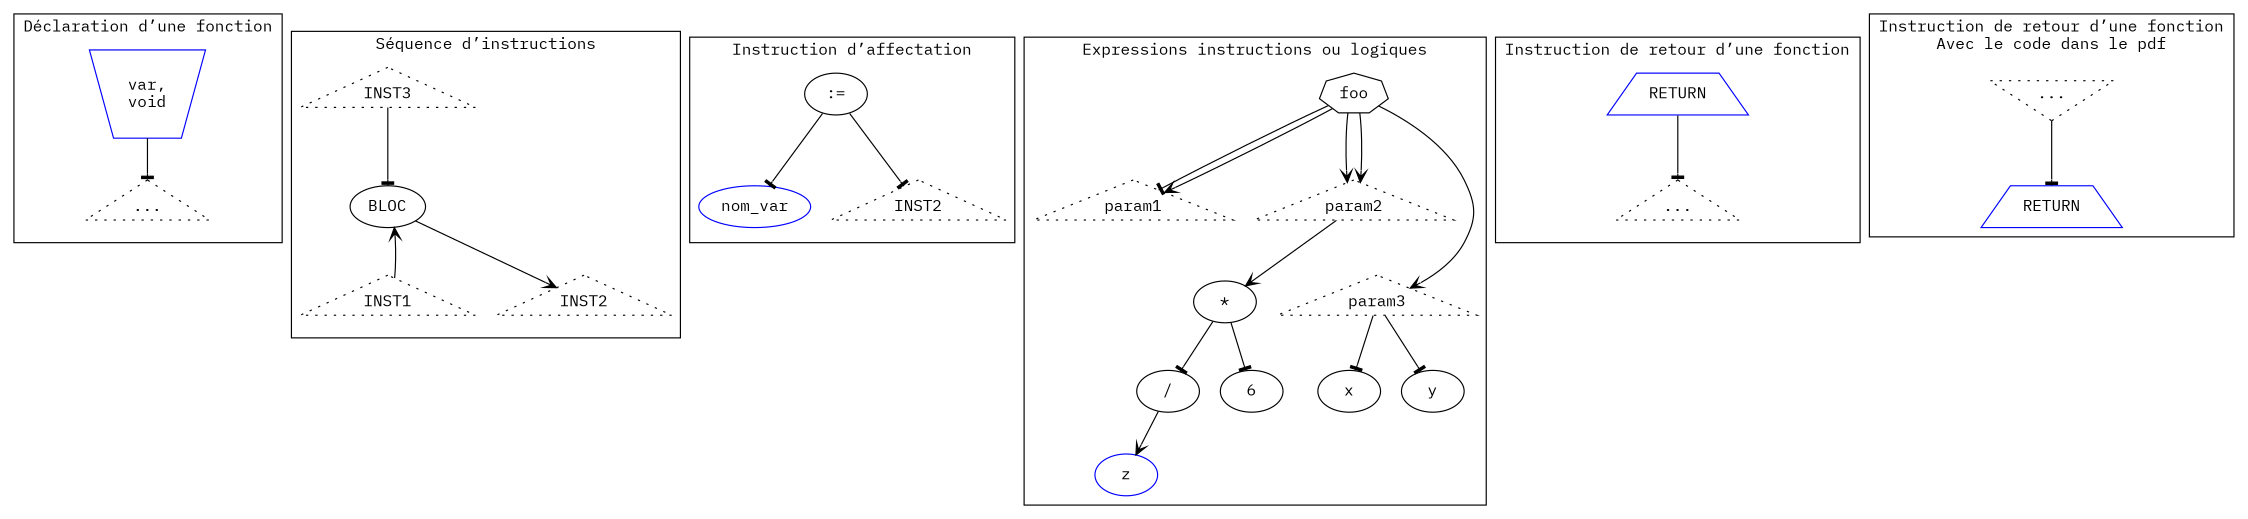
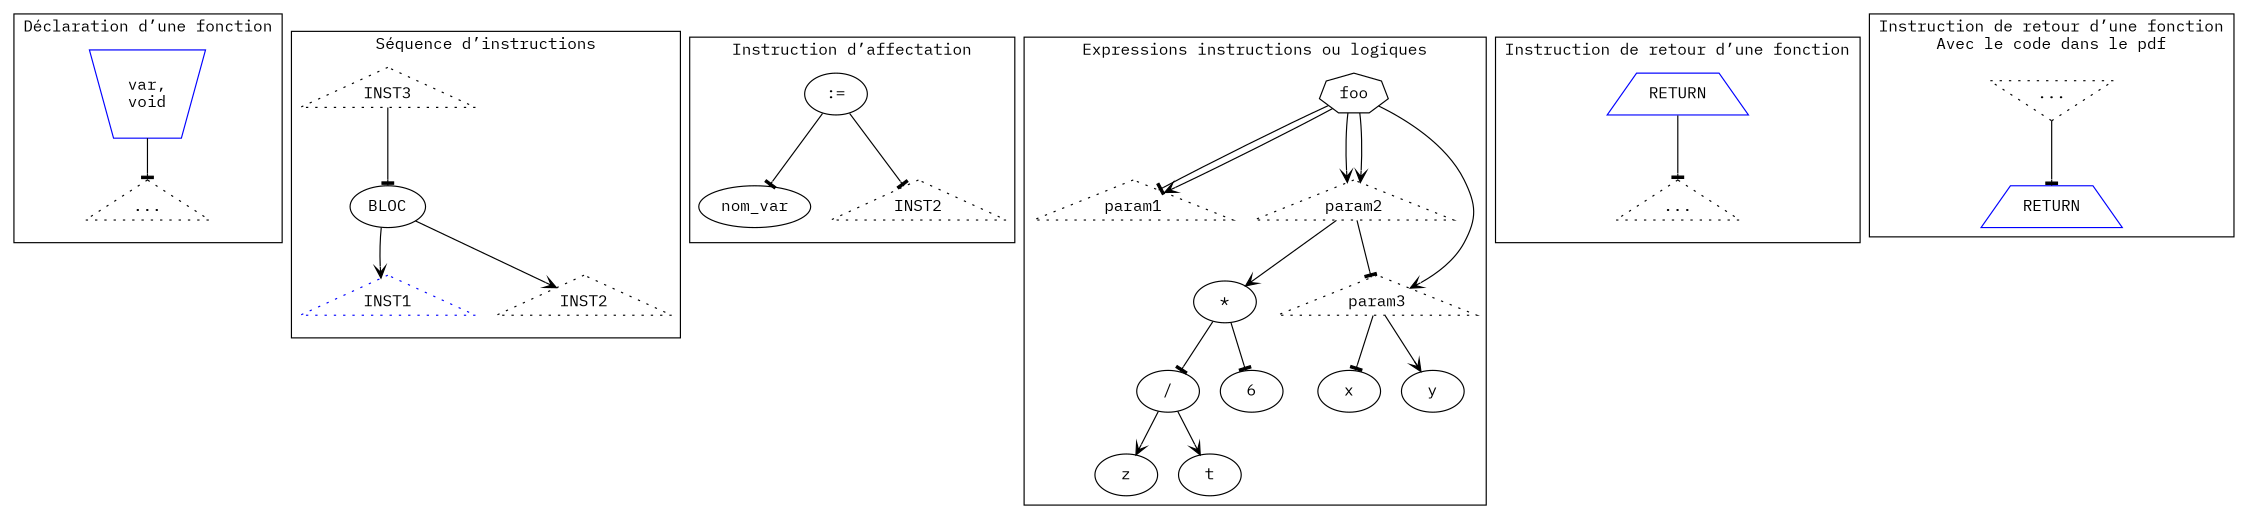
(755, 207) -> (755, 207)
none -> (1363, 246)
(396, 259) -> (380, 247)
(388, 302) -> (388, 302)
(1401, 341) -> (1401, 341)
(1126, 475) -> (1126, 475)
none -> (1210, 475)
